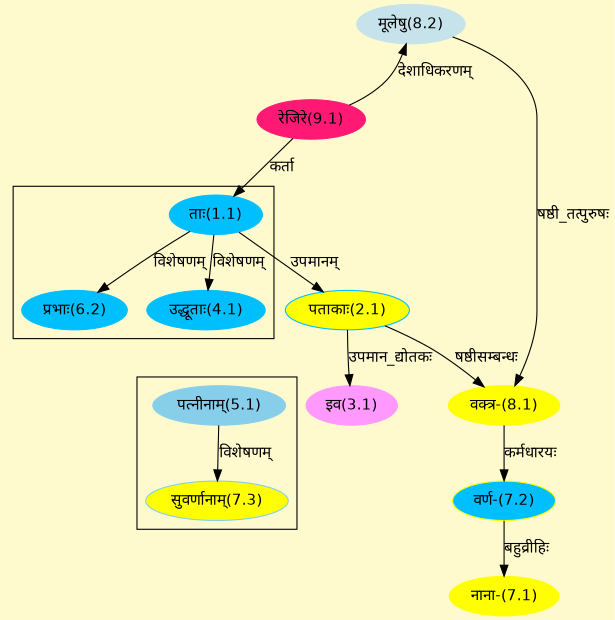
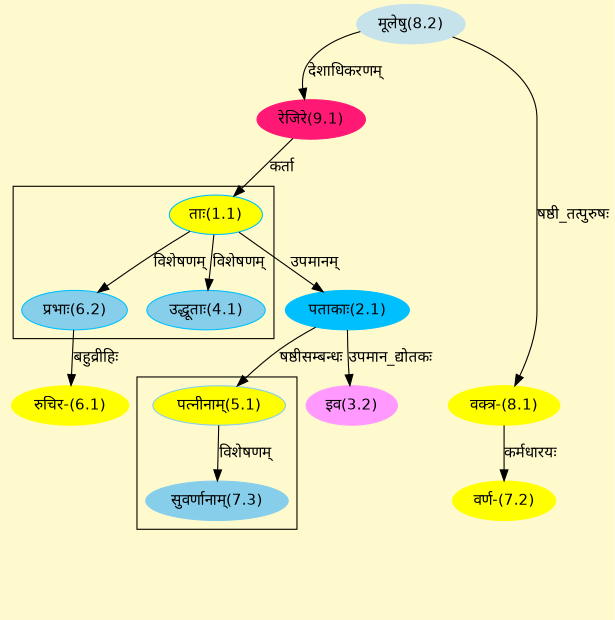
(381, 85) -> (321, 50)
(216, 215) -> (216, 215)
(75, 310) -> (75, 310)
(206, 310) -> (206, 310)
(347, 310) -> (347, 310)
(432, 349) -> (279, 350)
none -> (70, 405)
(219, 405) -> (219, 405)
(352, 405) -> (352, 405)
(217, 501) -> (217, 501)
(504, 501) -> (504, 501)
(504, 596) -> none
